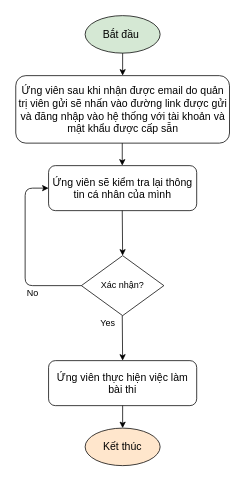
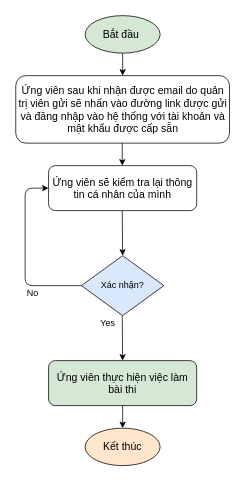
(123, 285) -> (123, 285)
(123, 383) -> (123, 383)
